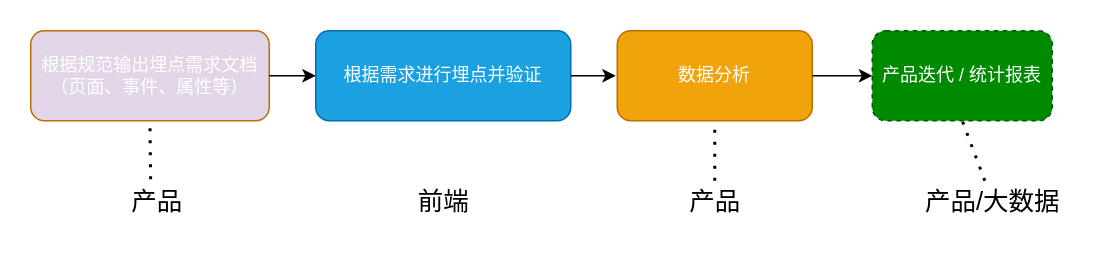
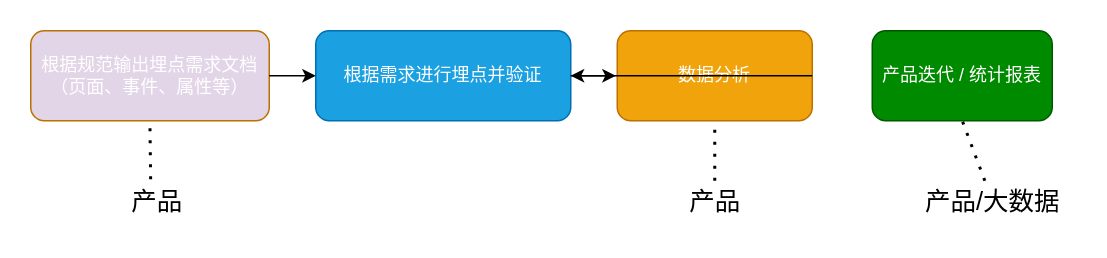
(837, 76) -> (713, 76)
(962, 76) -> (962, 76)
(443, 203) -> none
